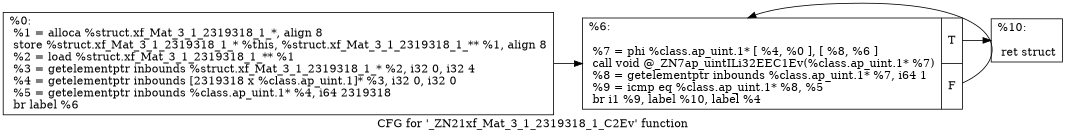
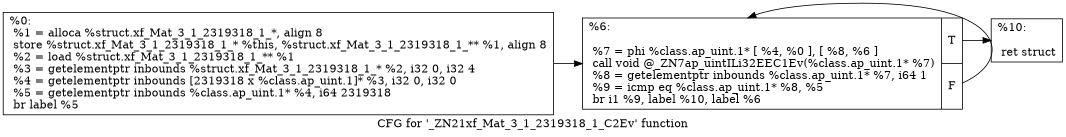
(675, 100) -> (675, 100)
(44, 105) -> (44, 105)
